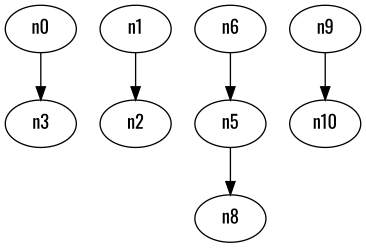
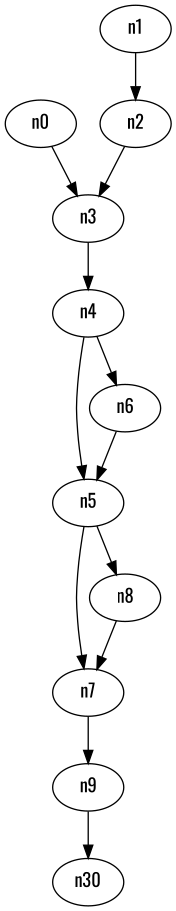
(325, 124) -> (88, 882)
none -> (115, 165)
none -> (88, 313)
none -> (88, 693)
